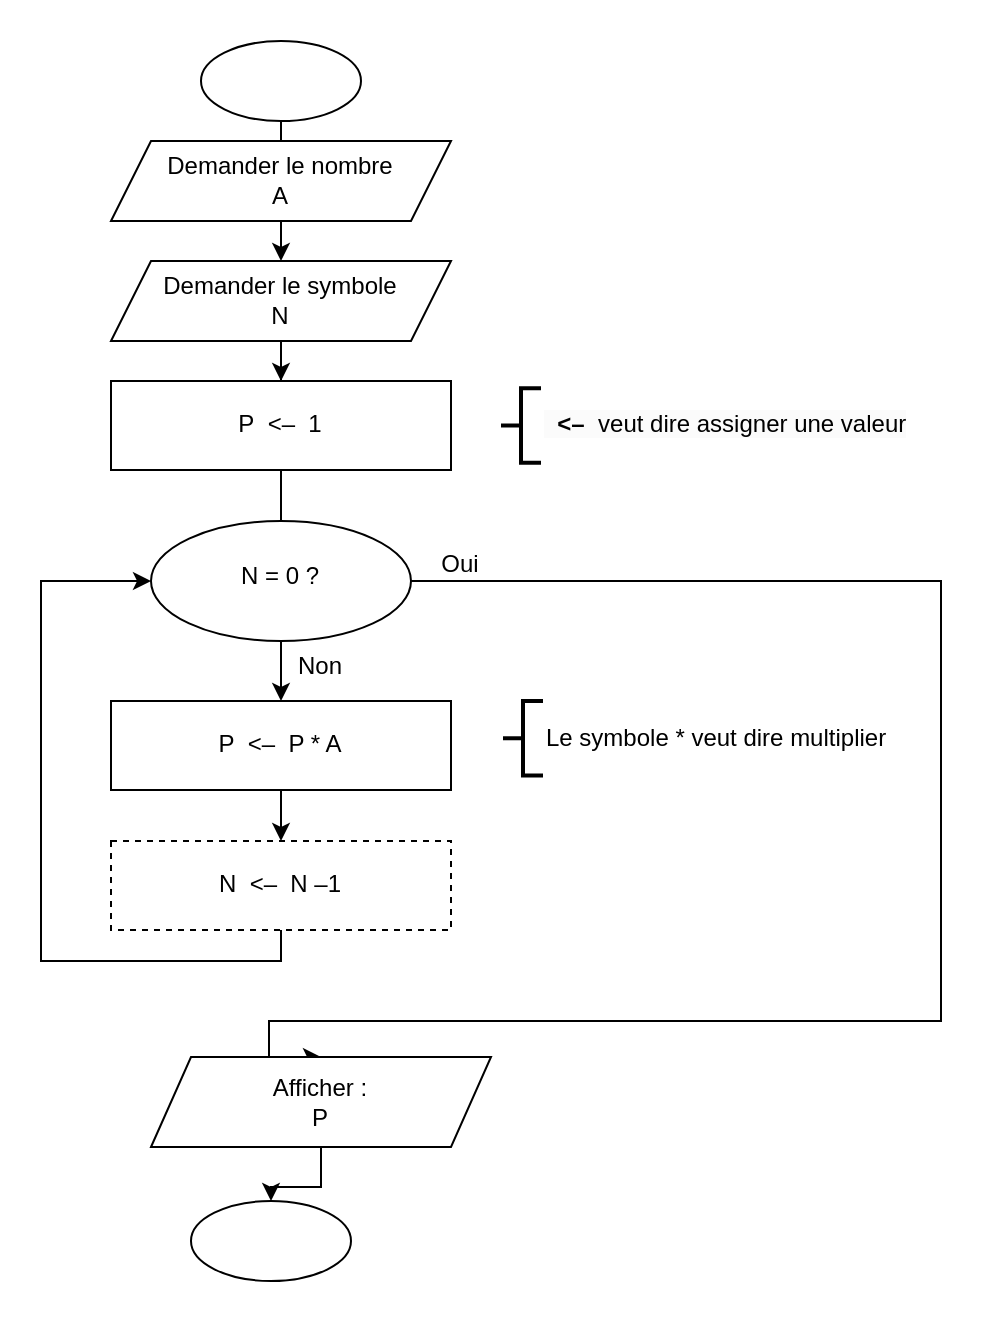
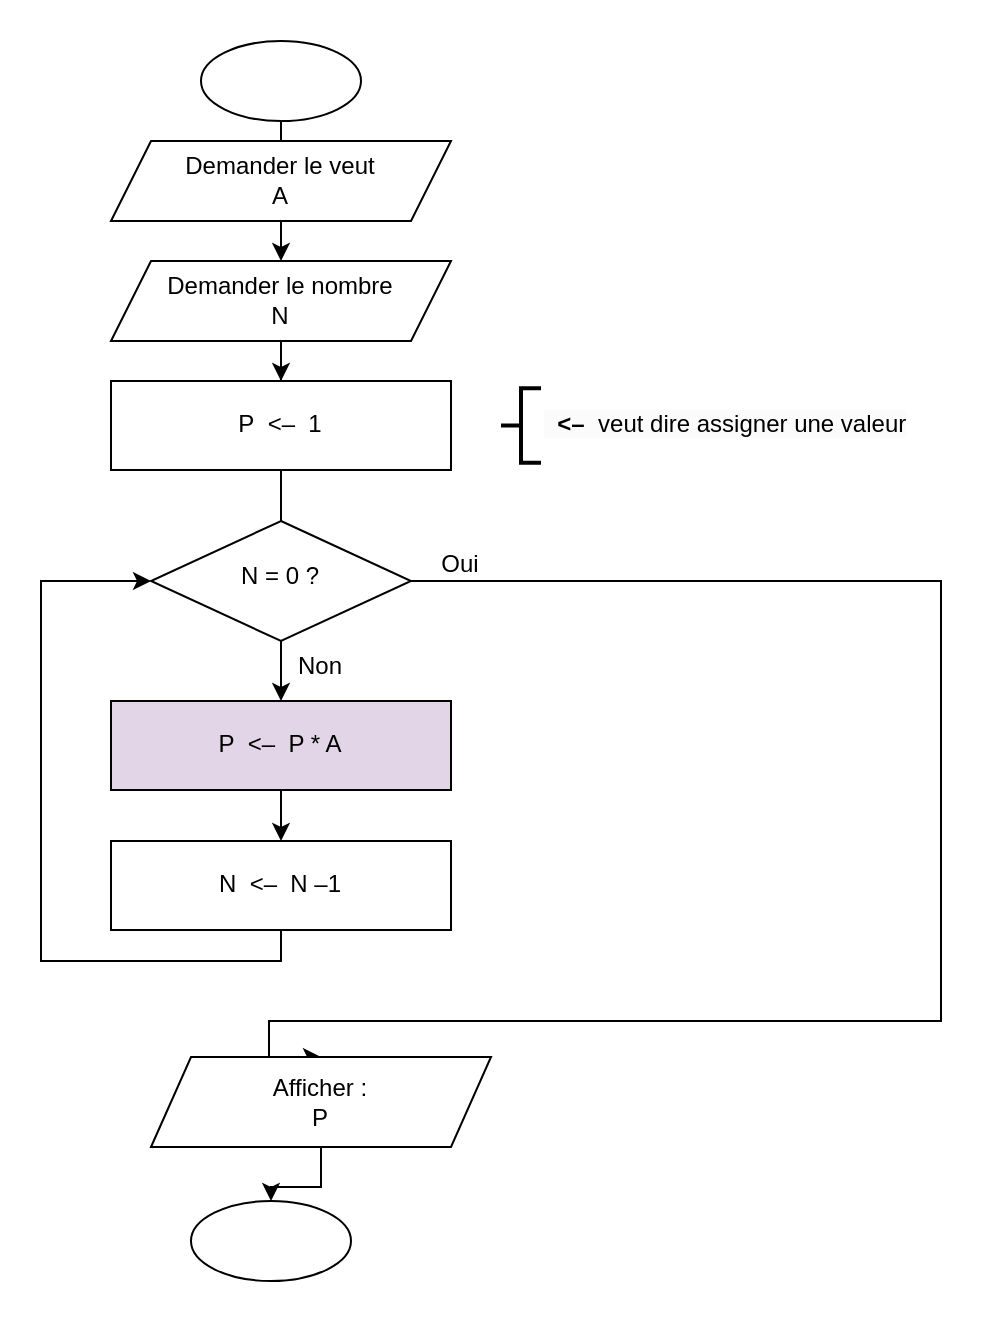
(281, 181) -> (281, 181)
(281, 301) -> (281, 301)
(281, 581) -> (281, 581)
(523, 738) -> none
(281, 746) -> (281, 746)
(281, 886) -> (281, 886)
